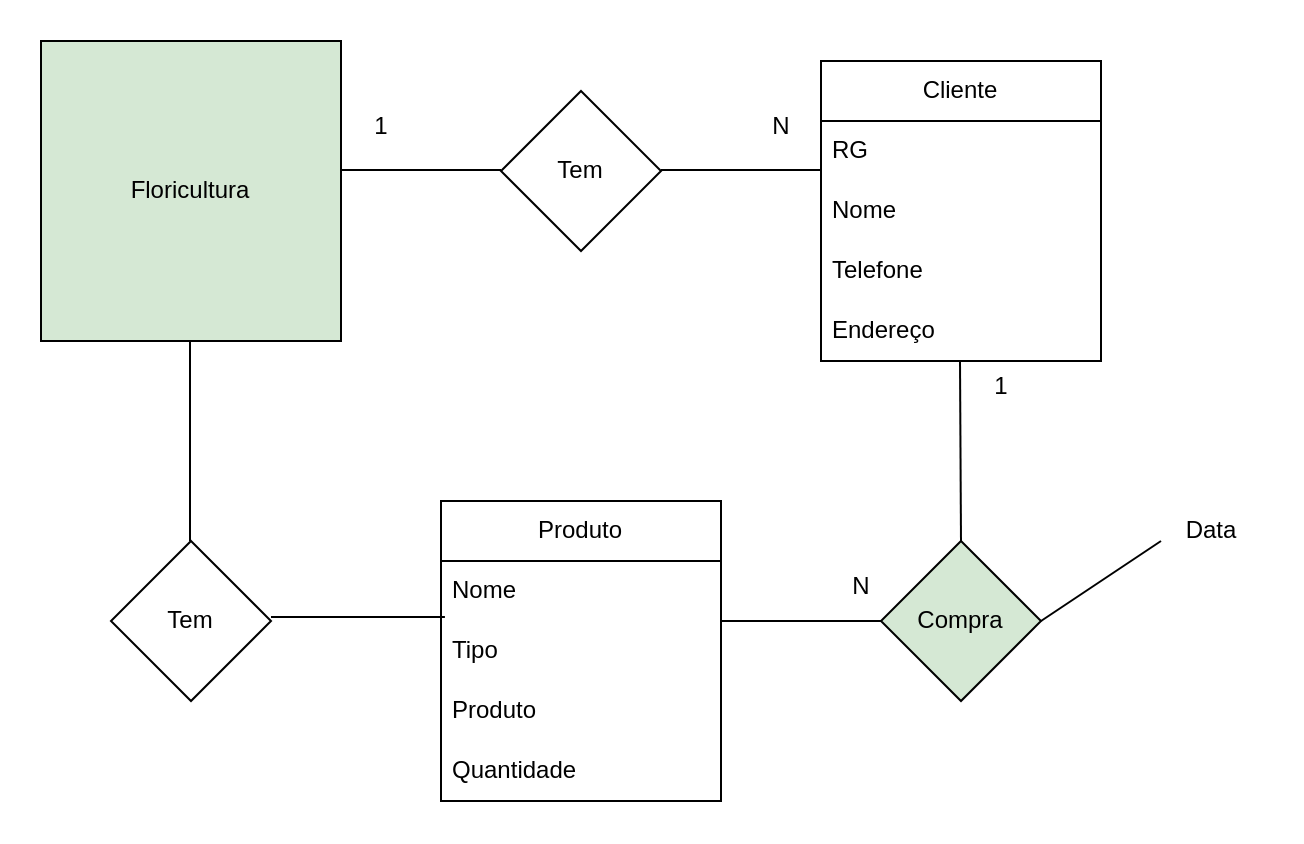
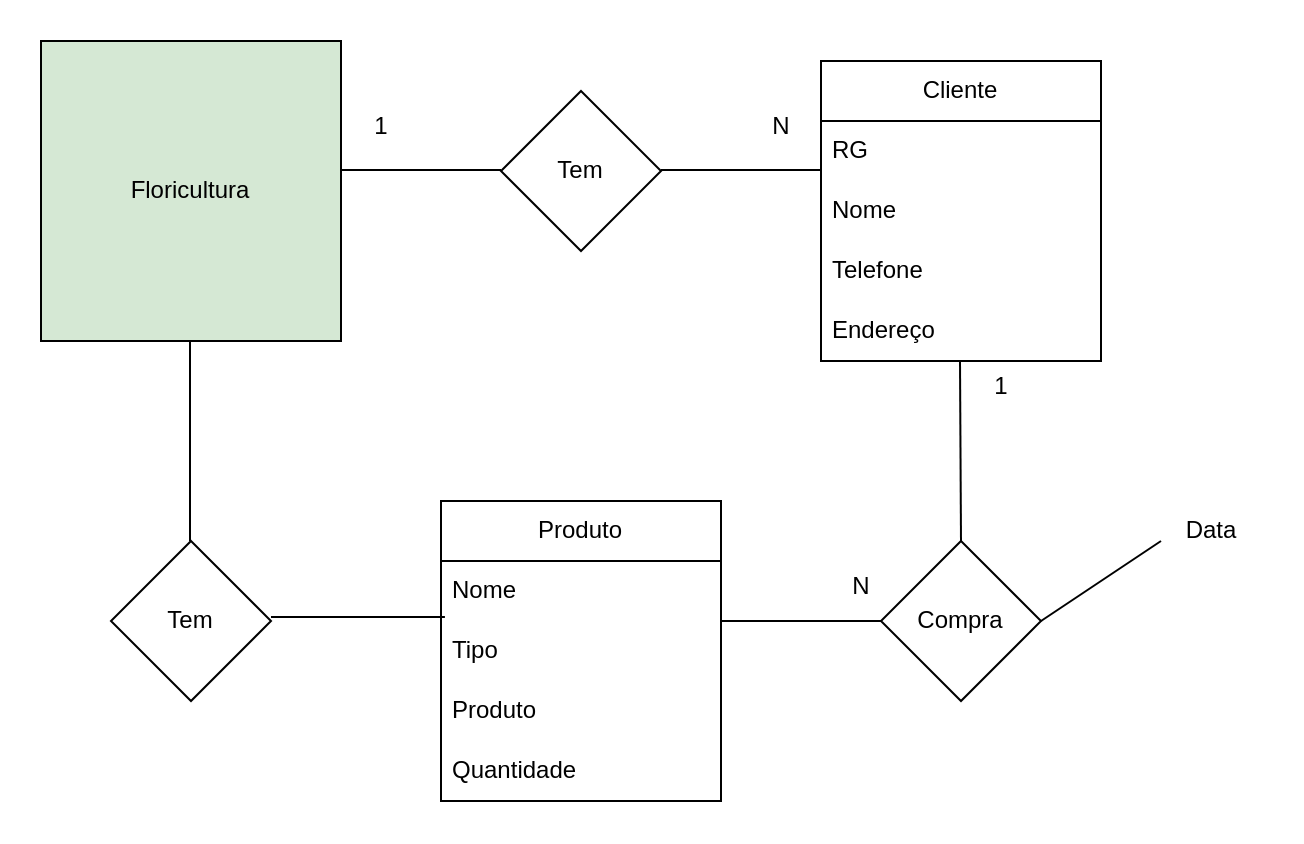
(961, 621) -> (961, 621)
